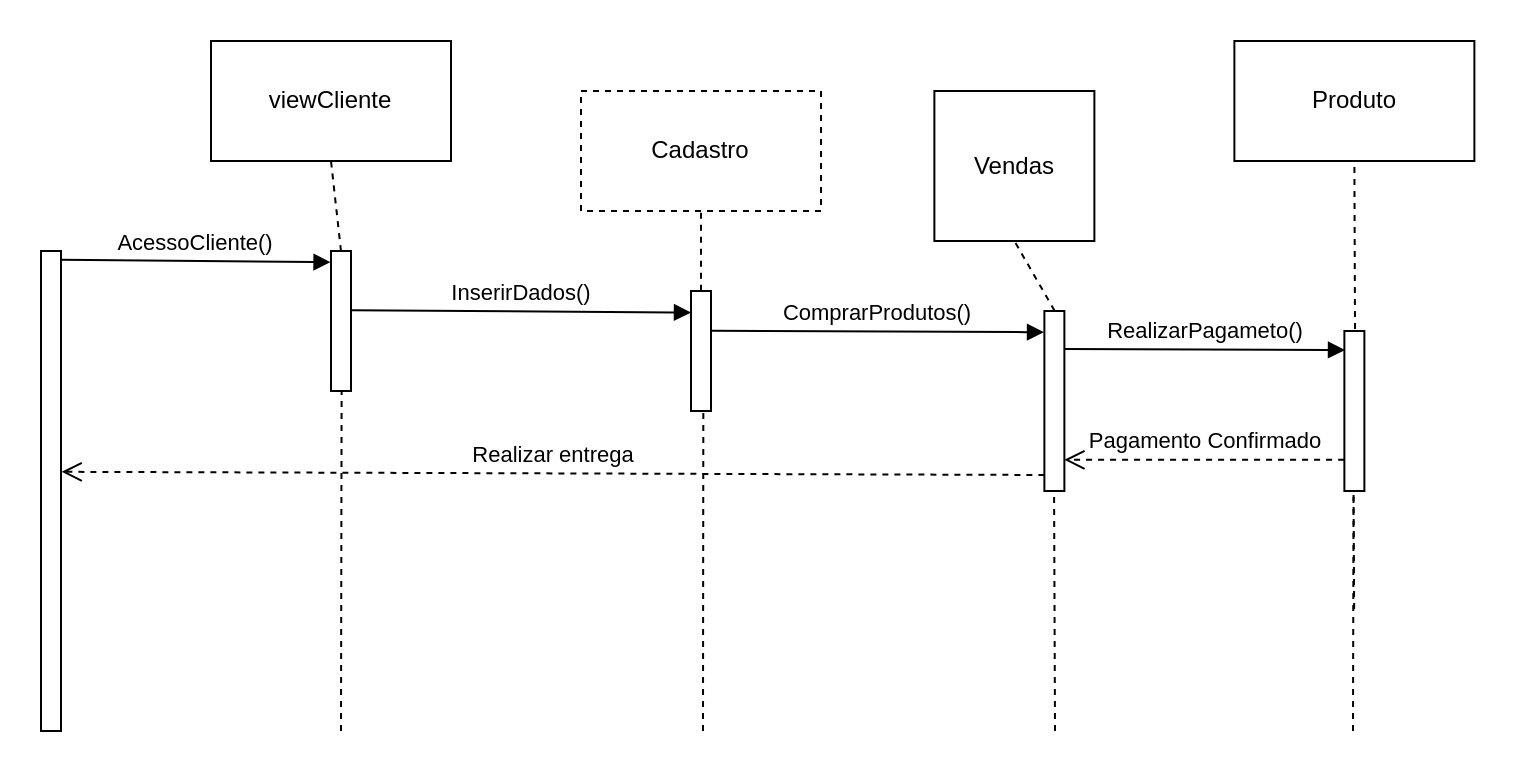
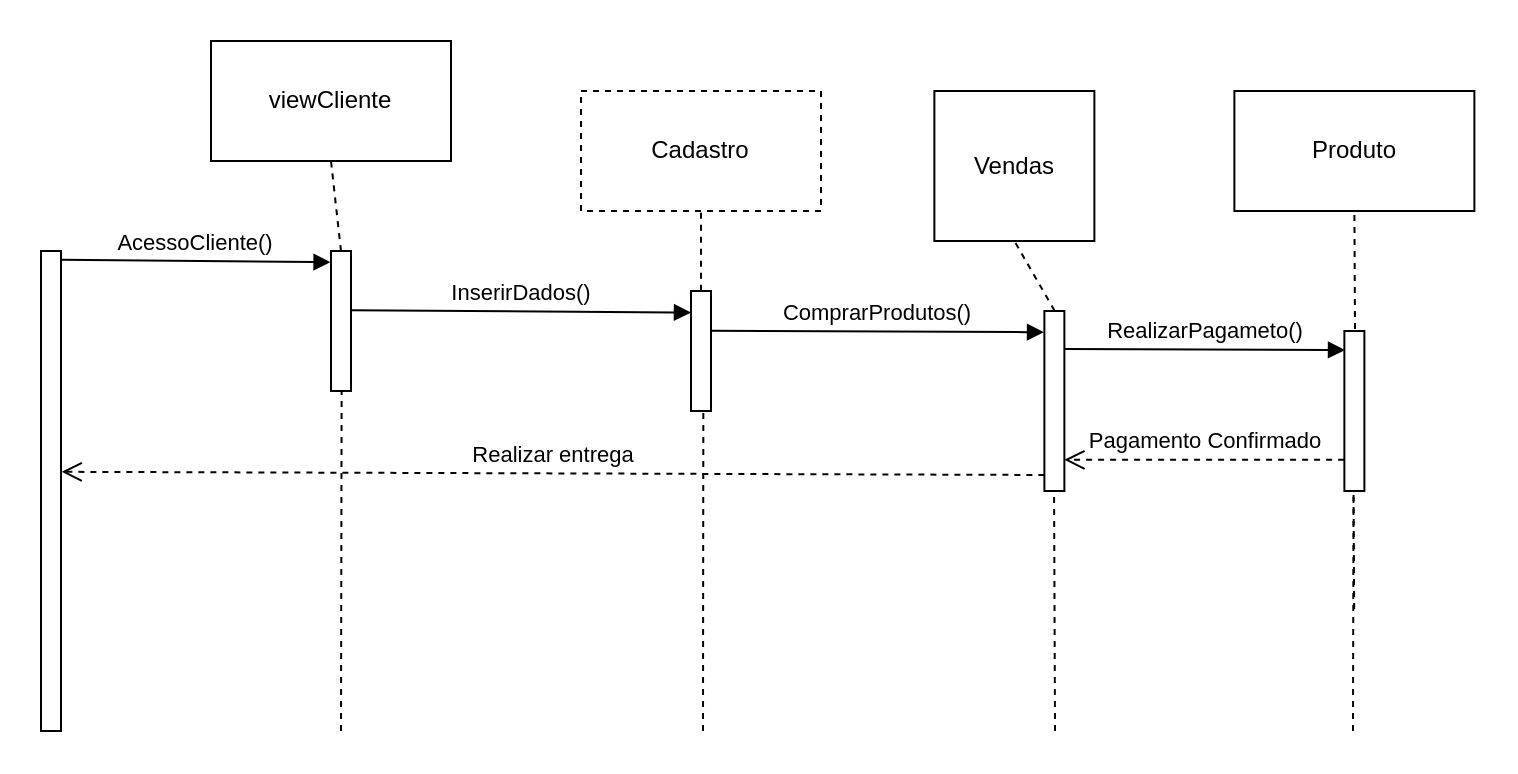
(1354, 101) -> (1354, 151)
